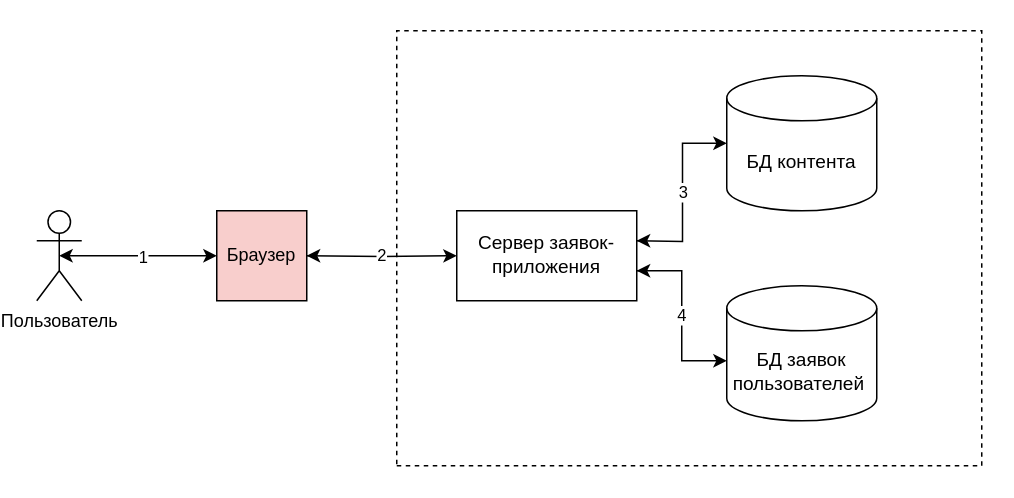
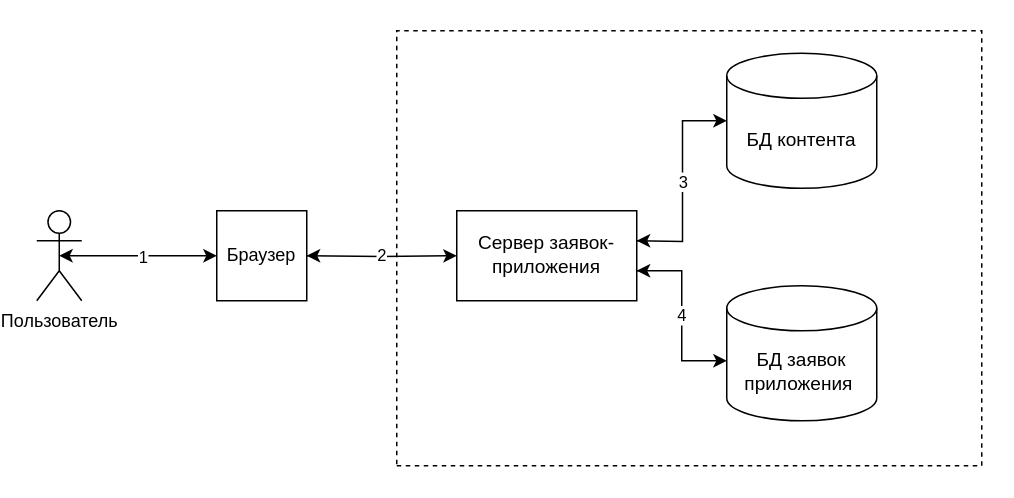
(802, 143) -> (802, 121)
(262, 256) -> (262, 256)
(802, 373) -> (802, 373)
